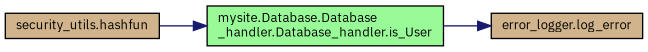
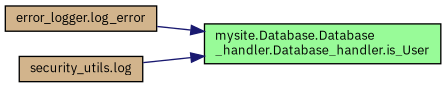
(82, 26) -> (81, 69)
(461, 26) -> (174, 28)
